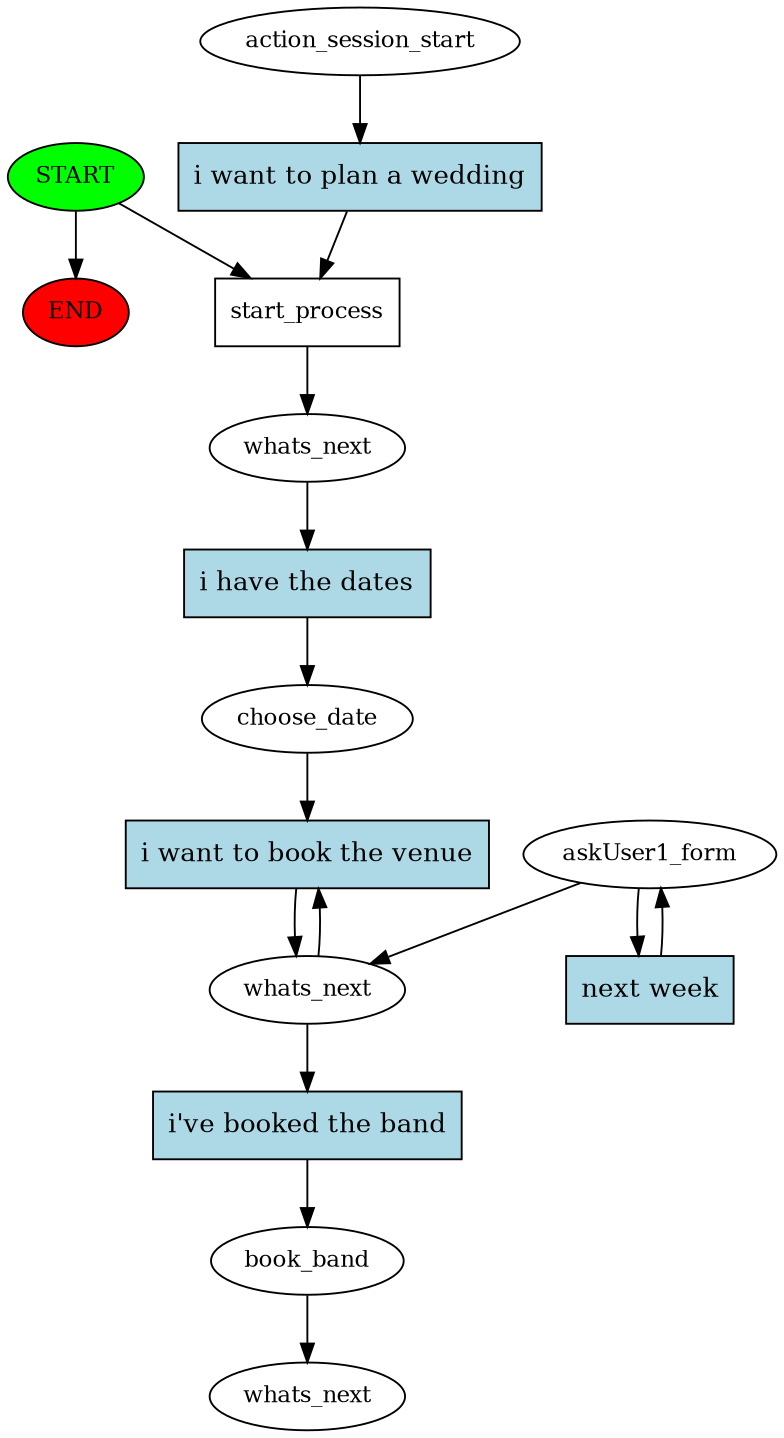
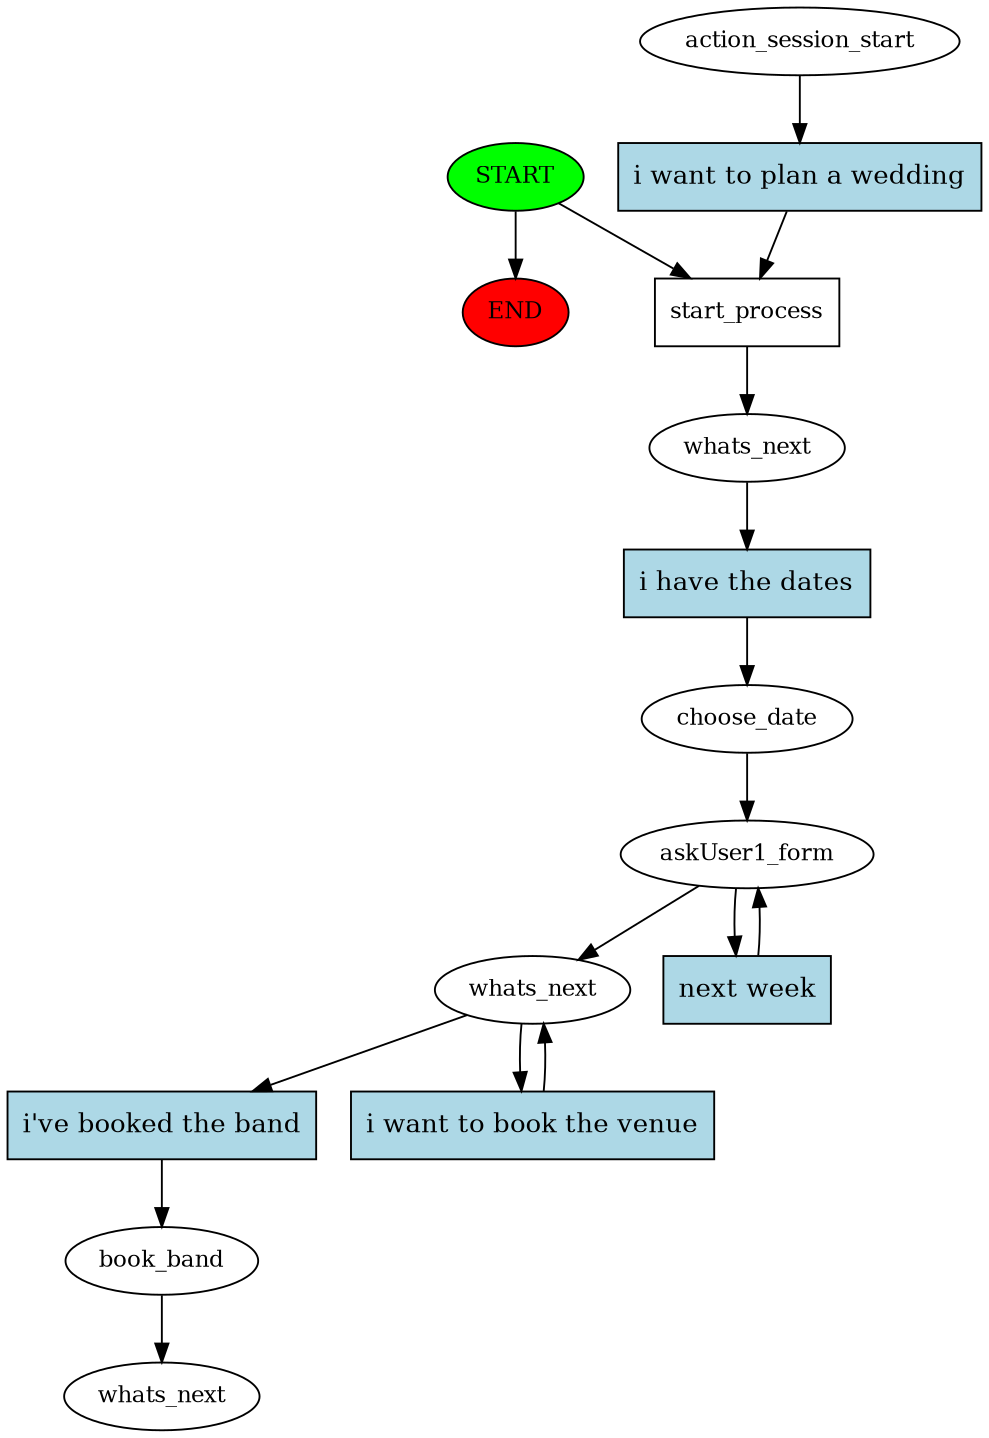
(307, 777) -> (747, 777)
